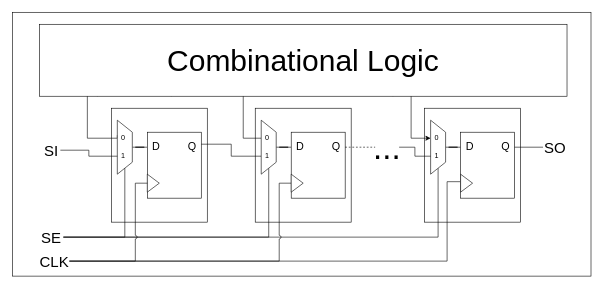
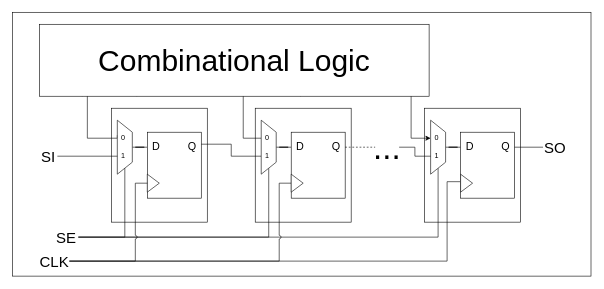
(303, 60) -> (234, 60)
(51, 150) -> (48, 156)
(51, 237) -> (66, 237)
